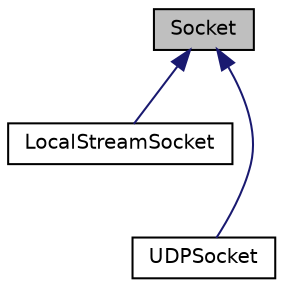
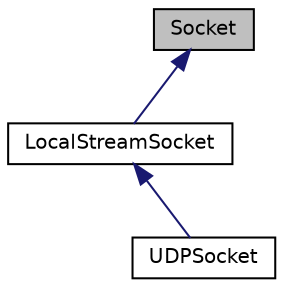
(252, 154) -> (169, 209)
